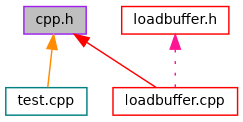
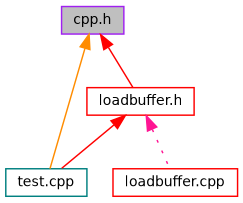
(122, 65) -> (121, 67)
none -> (88, 147)
